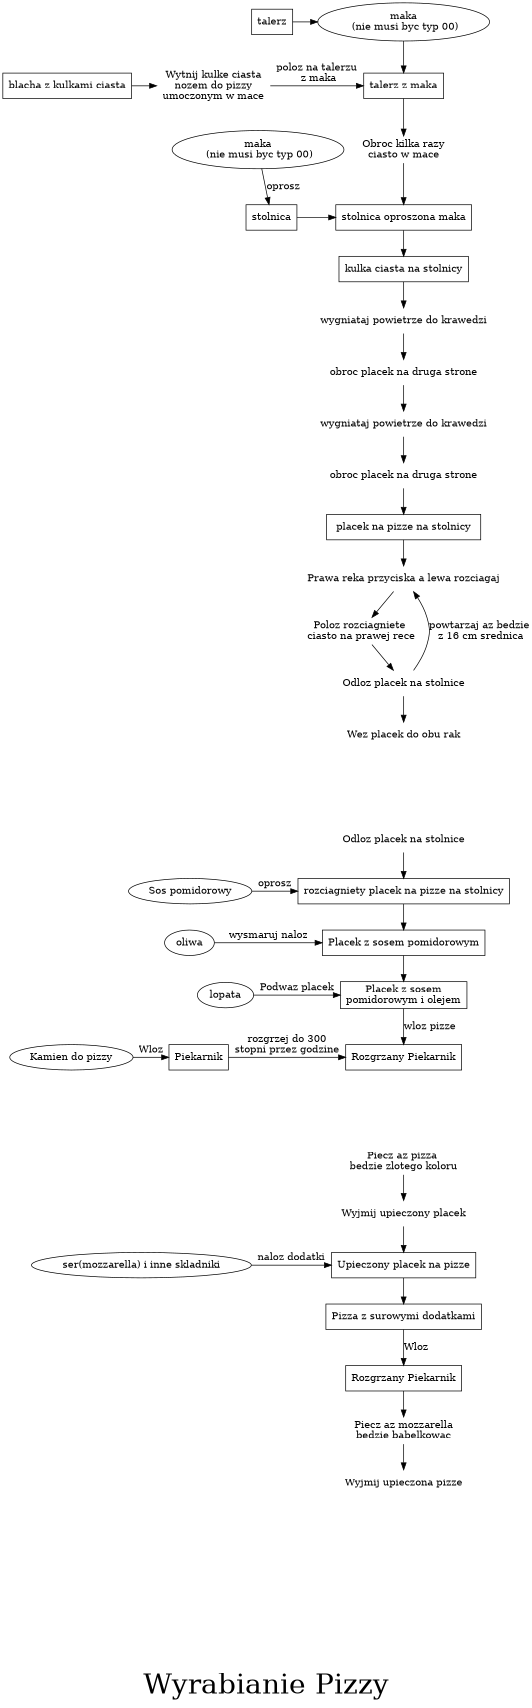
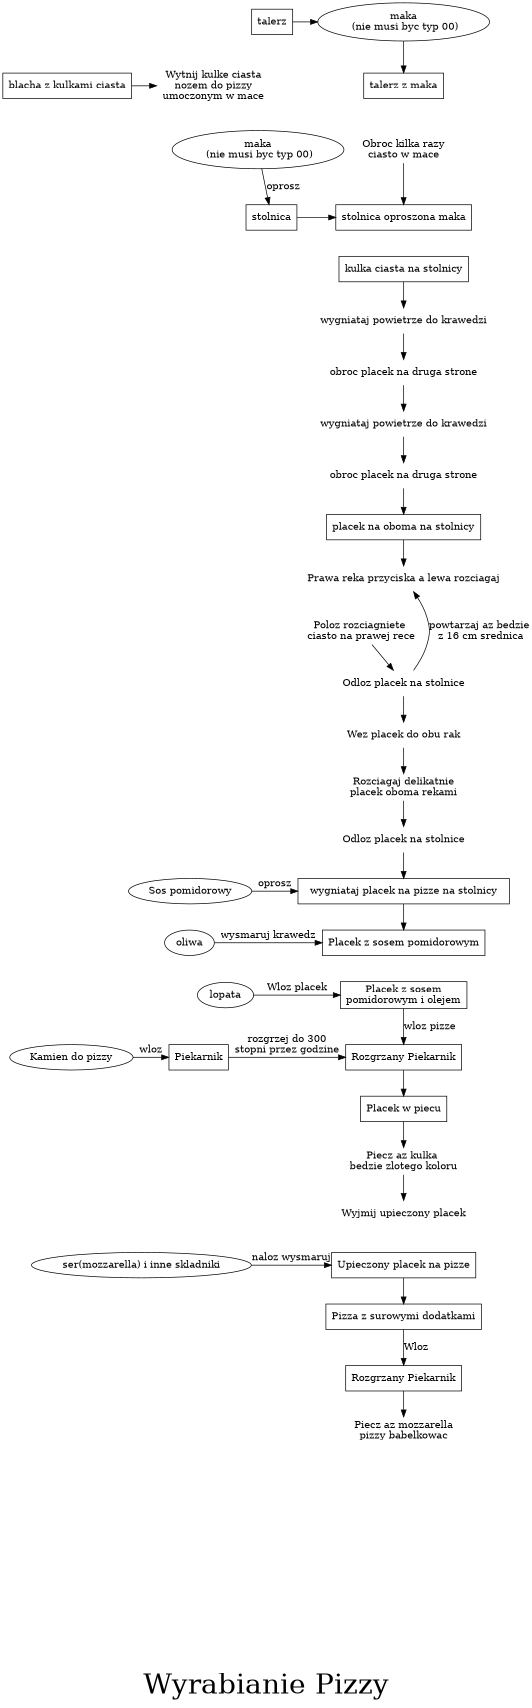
(313, 86) -> none
(404, 114) -> none
(404, 240) -> none
(404, 527) -> (404, 527)
(385, 602) -> none
none -> (404, 787)
(404, 891) -> (404, 891)
(268, 935) -> (268, 935)
(404, 965) -> none
(297, 988) -> (297, 988)
(151, 1050) -> (151, 1050)
none -> (404, 1109)
(404, 1161) -> (404, 1161)
(404, 1236) -> none
(291, 1258) -> (291, 1258)
(404, 1431) -> (404, 1431)
(404, 1483) -> none
